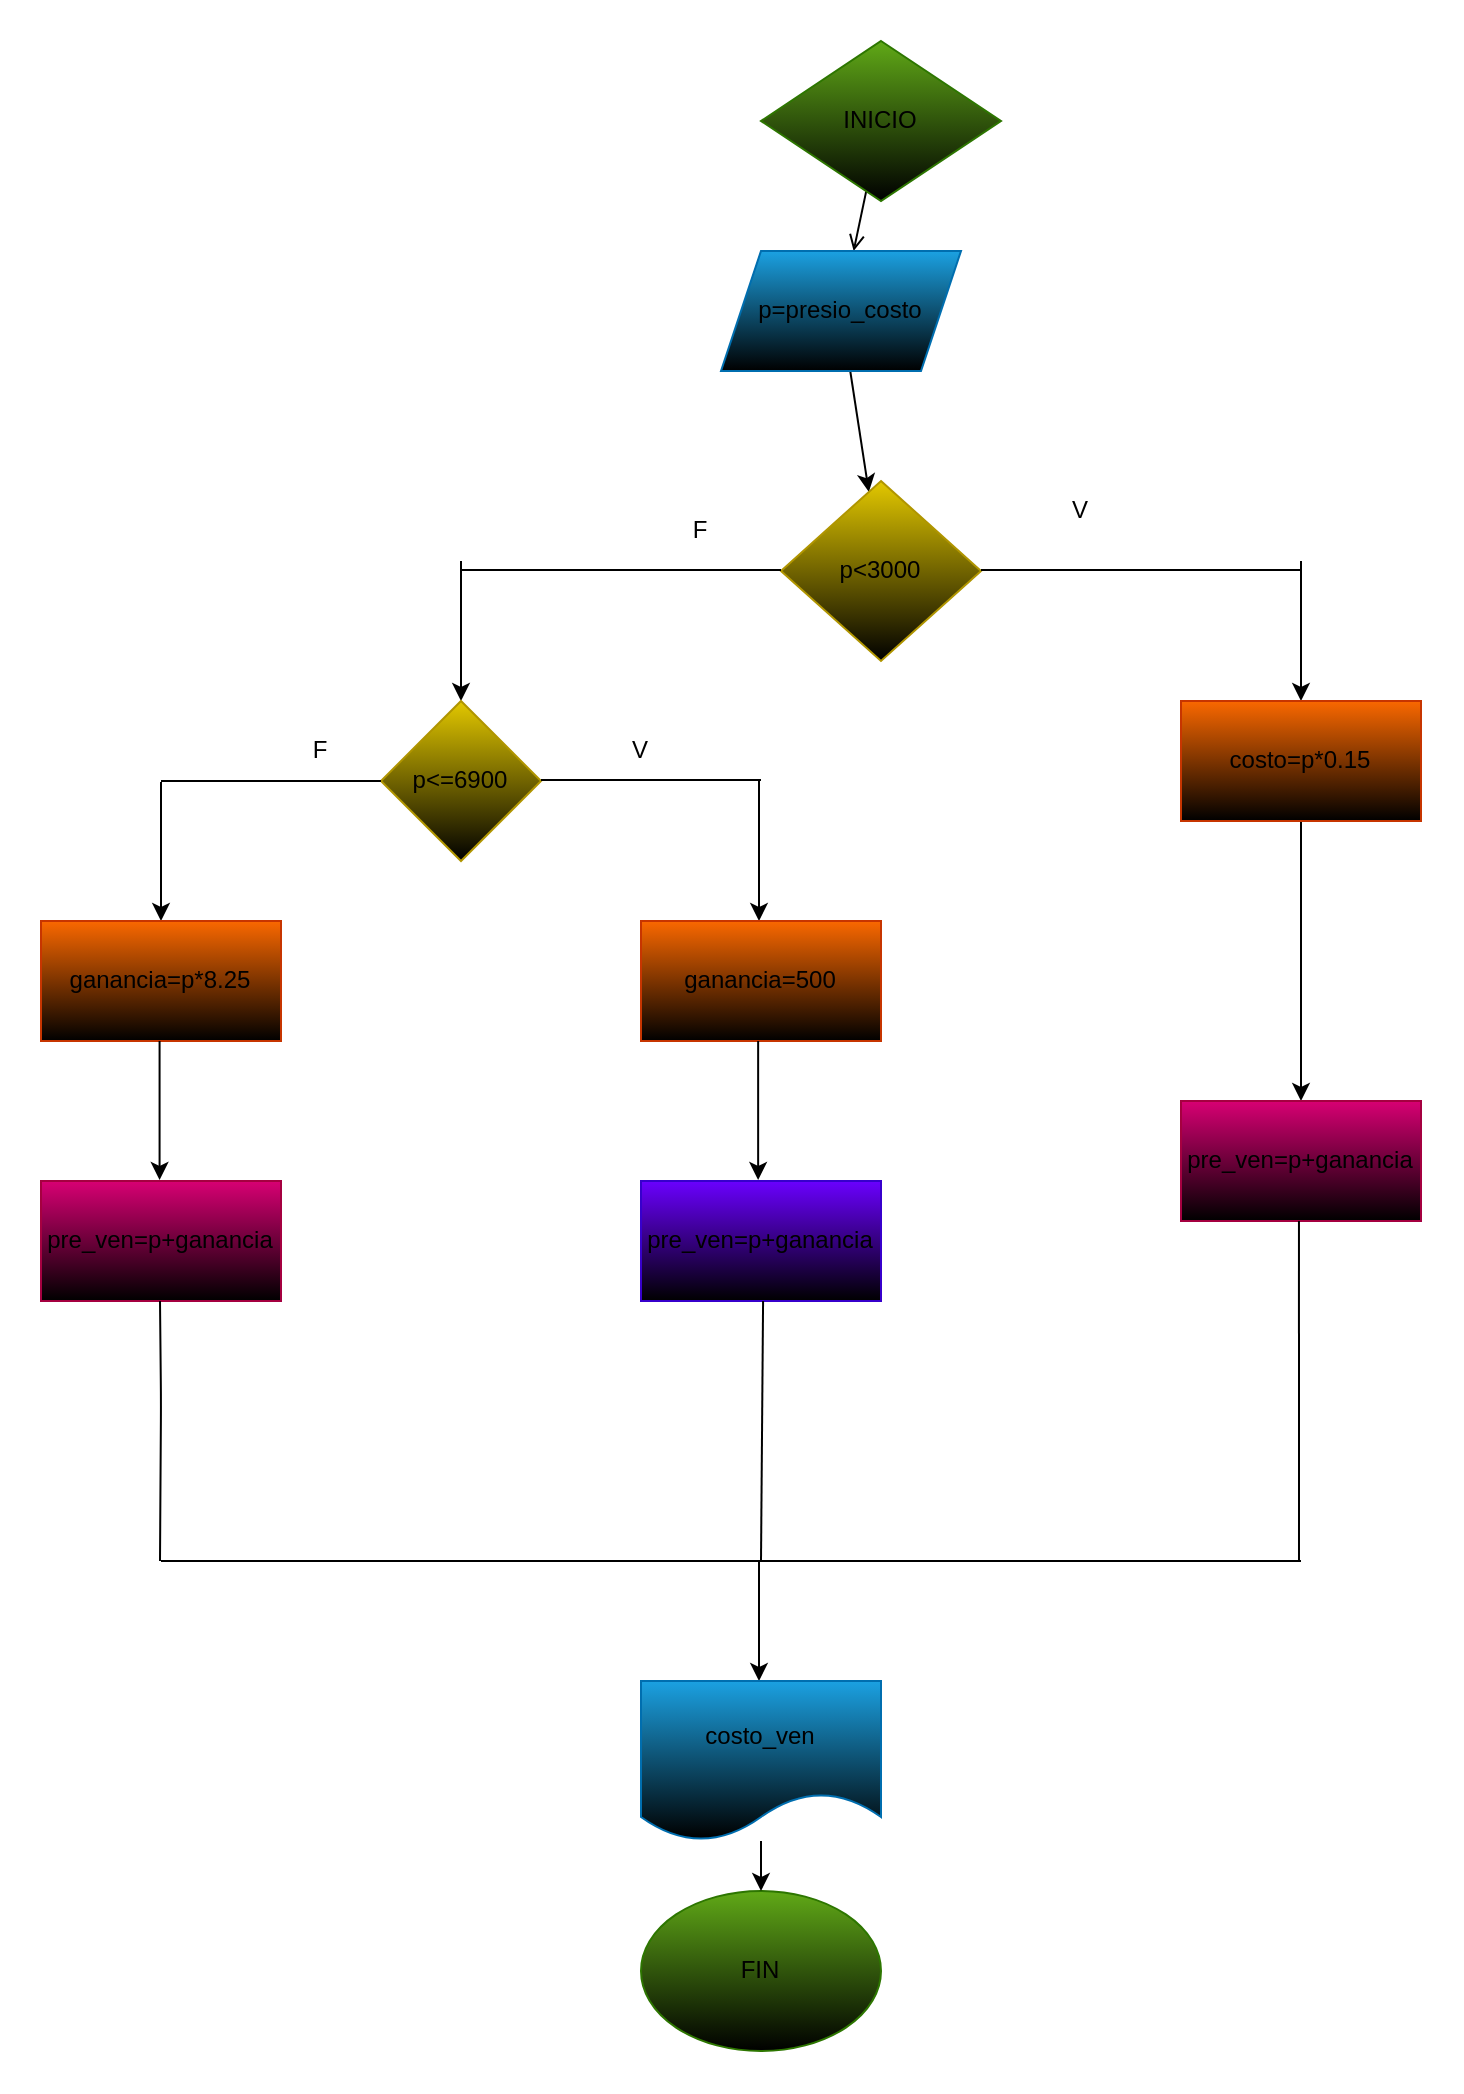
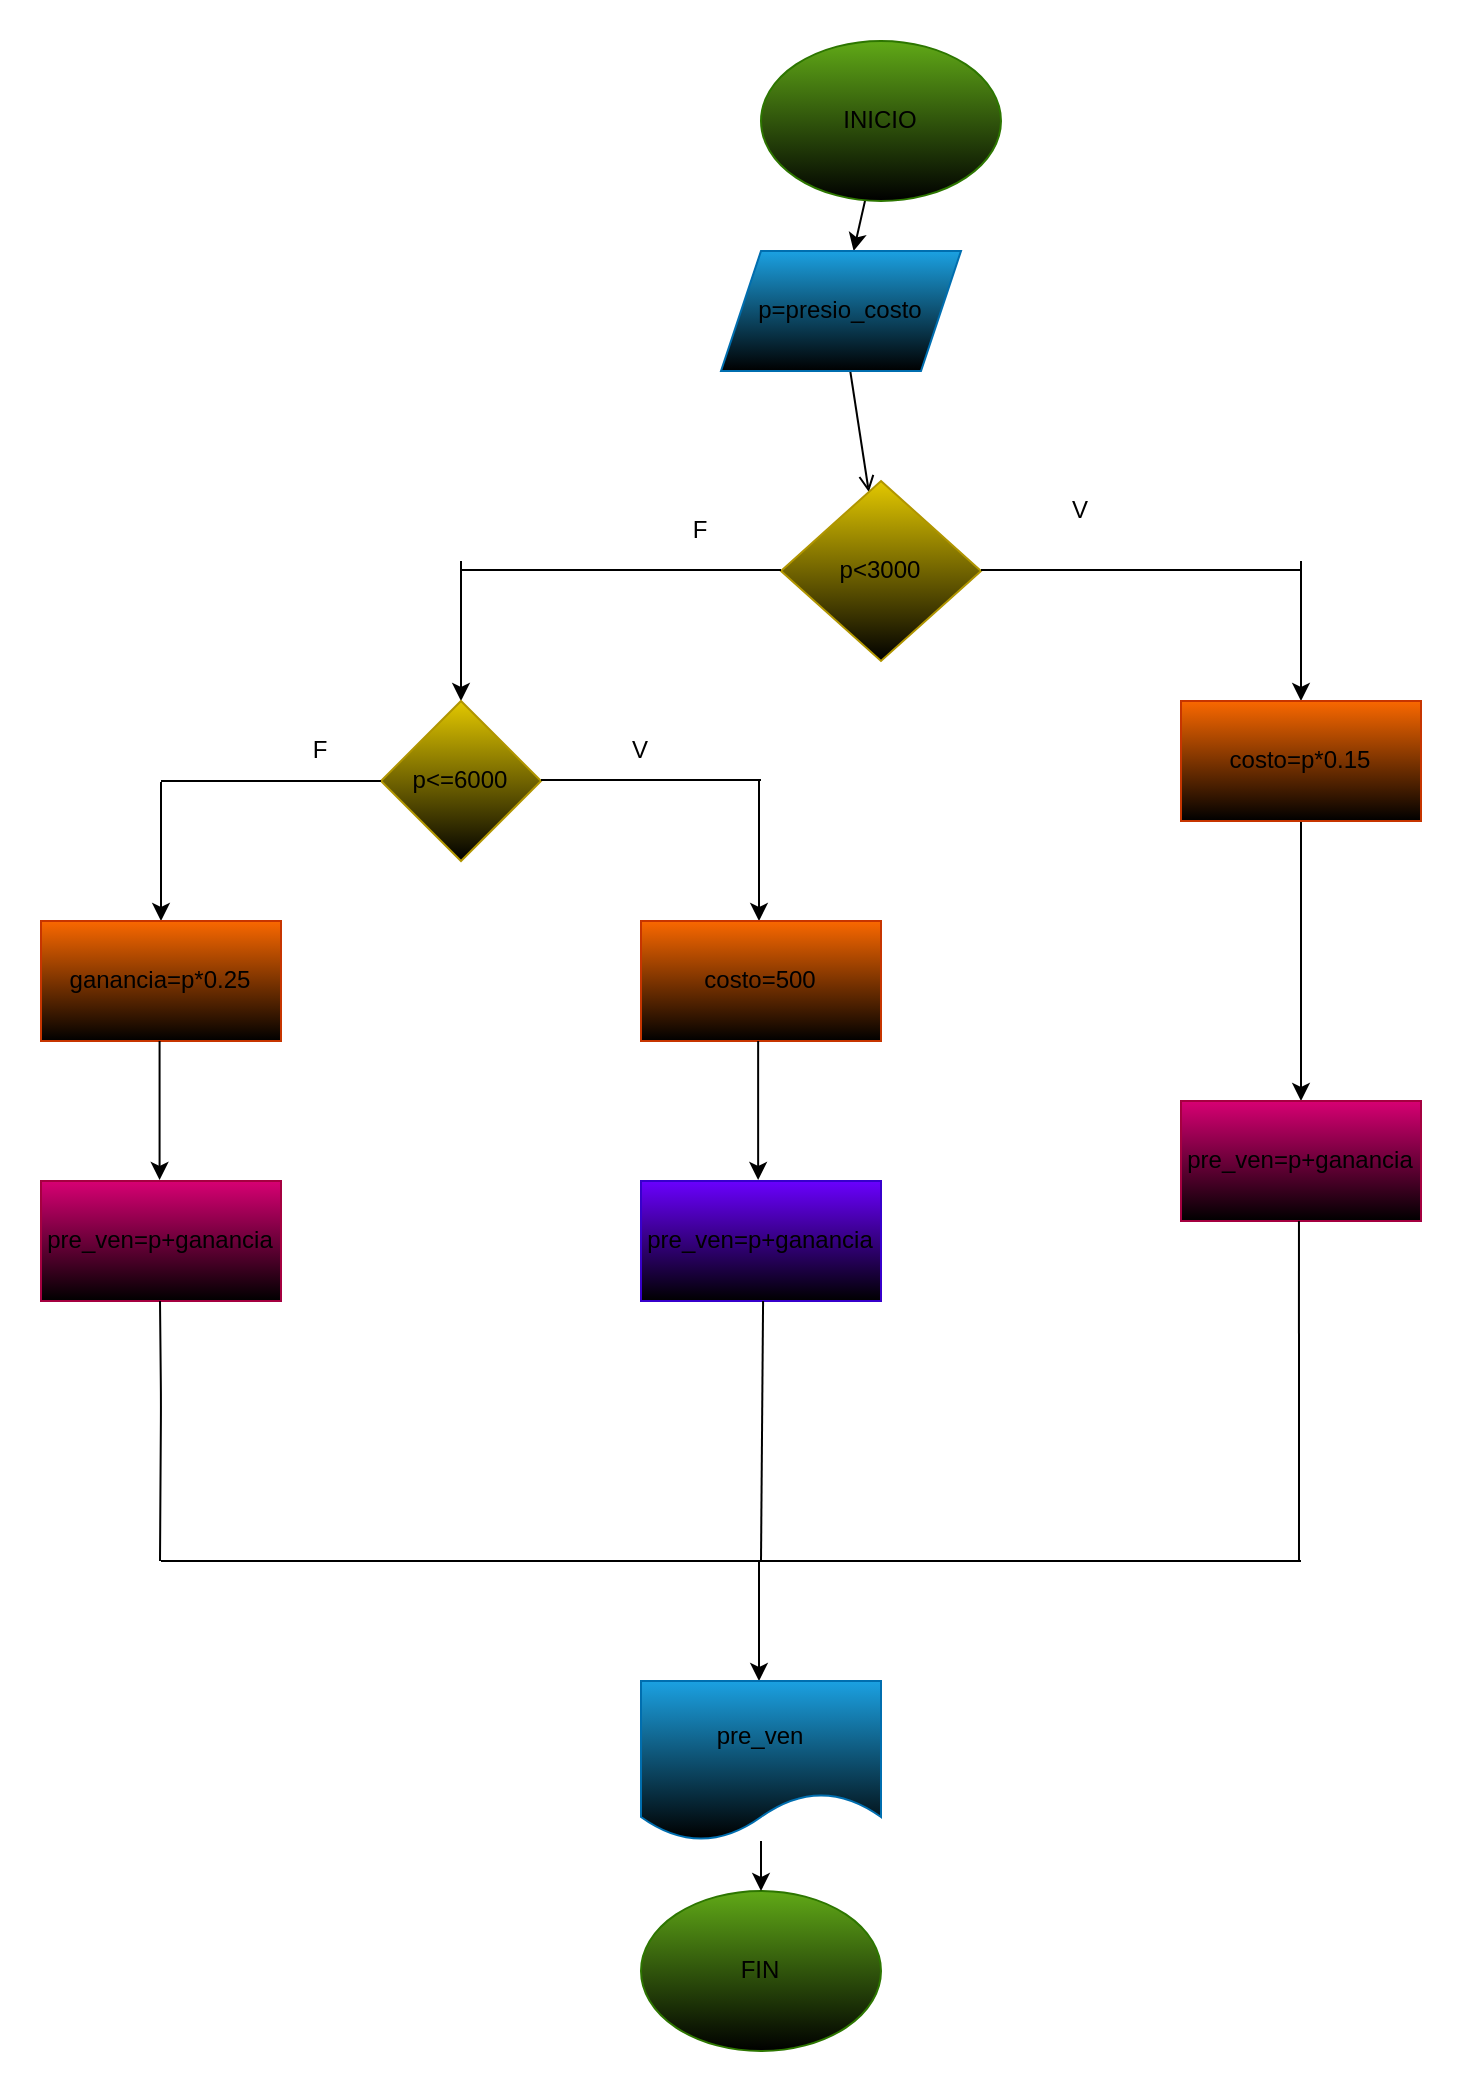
(881, 121) -> (881, 121)
(856, 240) -> (857, 236)
(867, 477) -> (867, 480)
(461, 781) -> (461, 781)
(161, 981) -> (161, 981)
(761, 981) -> (761, 981)
(761, 1737) -> (761, 1737)
